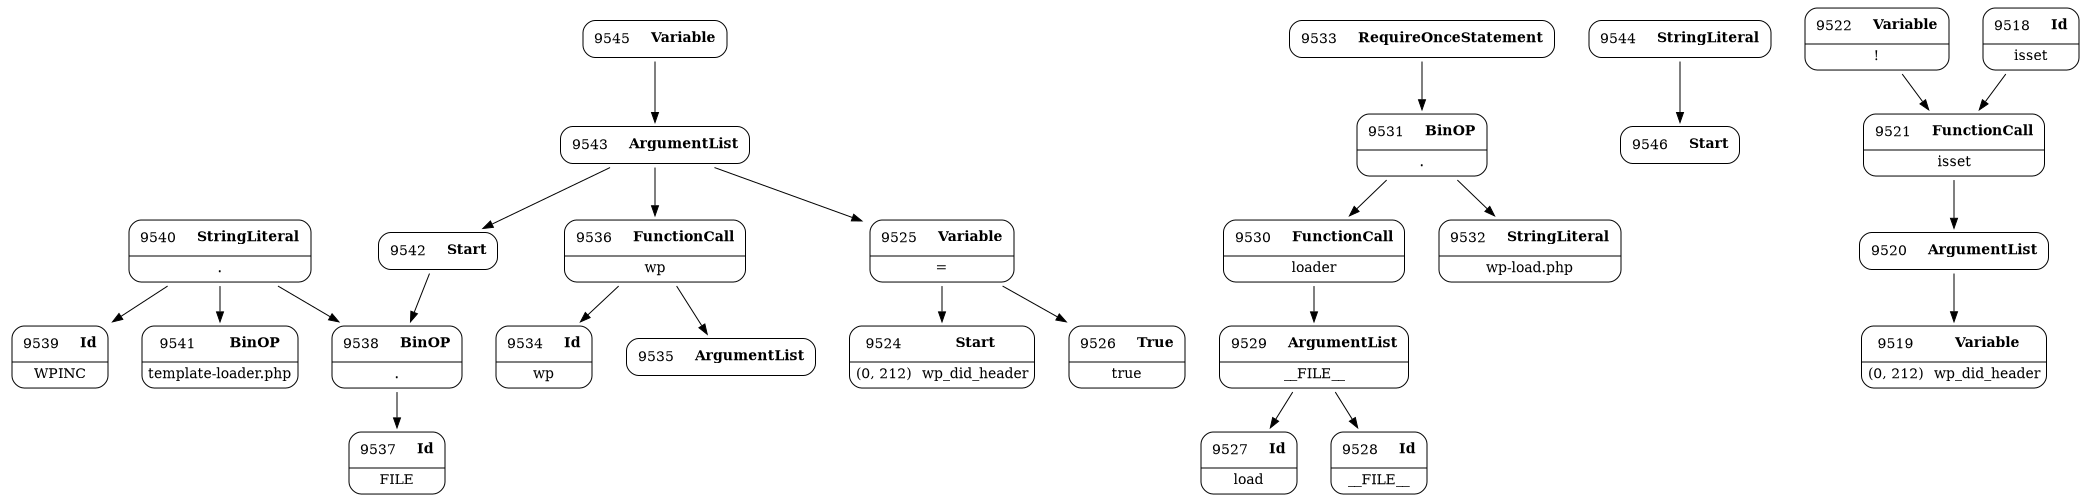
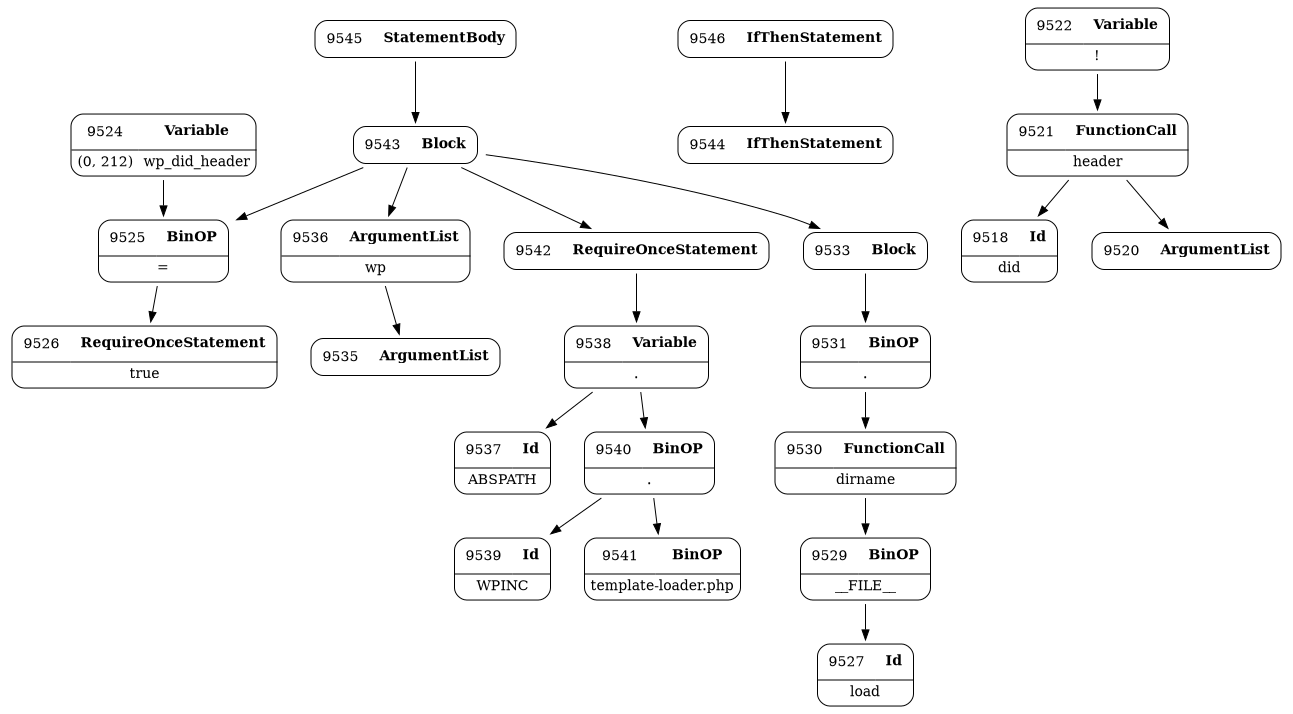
(684, 38) -> (444, 38)
(1451, 38) -> (894, 250)
(1708, 38) -> (814, 144)
(2031, 56) -> (1010, 268)
(1680, 87) -> (786, 87)
(1996, 88) -> (1057, 194)
(684, 144) -> (444, 144)
(1709, 144) -> (814, 38)
(1954, 162) -> (1098, 162)
none -> (650, 182)
(248, 237) -> (678, 449)
(684, 237) -> (404, 237)
(970, 237) -> (192, 237)
(467, 250) -> (666, 250)
(1530, 251) -> none
(1314, 268) -> (866, 480)
(942, 299) -> (164, 193)
(304, 301) -> (642, 405)
(426, 343) -> (665, 343)
(976, 343) -> (197, 131)
(1156, 343) -> (174, 343)
(1343, 343) -> (894, 555)
(544, 357) -> none
(1954, 357) -> none
(1379, 463) -> none
(397, 480) -> (502, 480)
